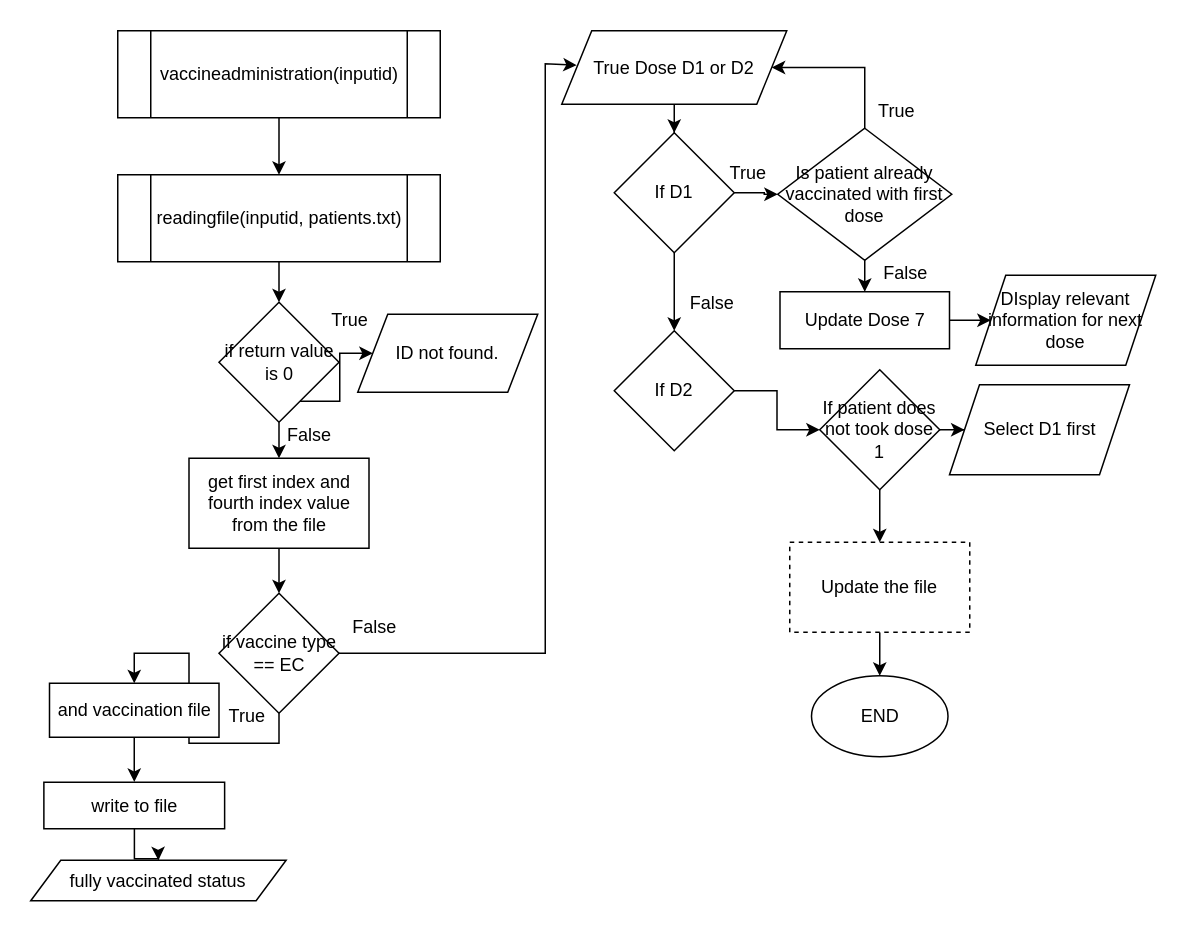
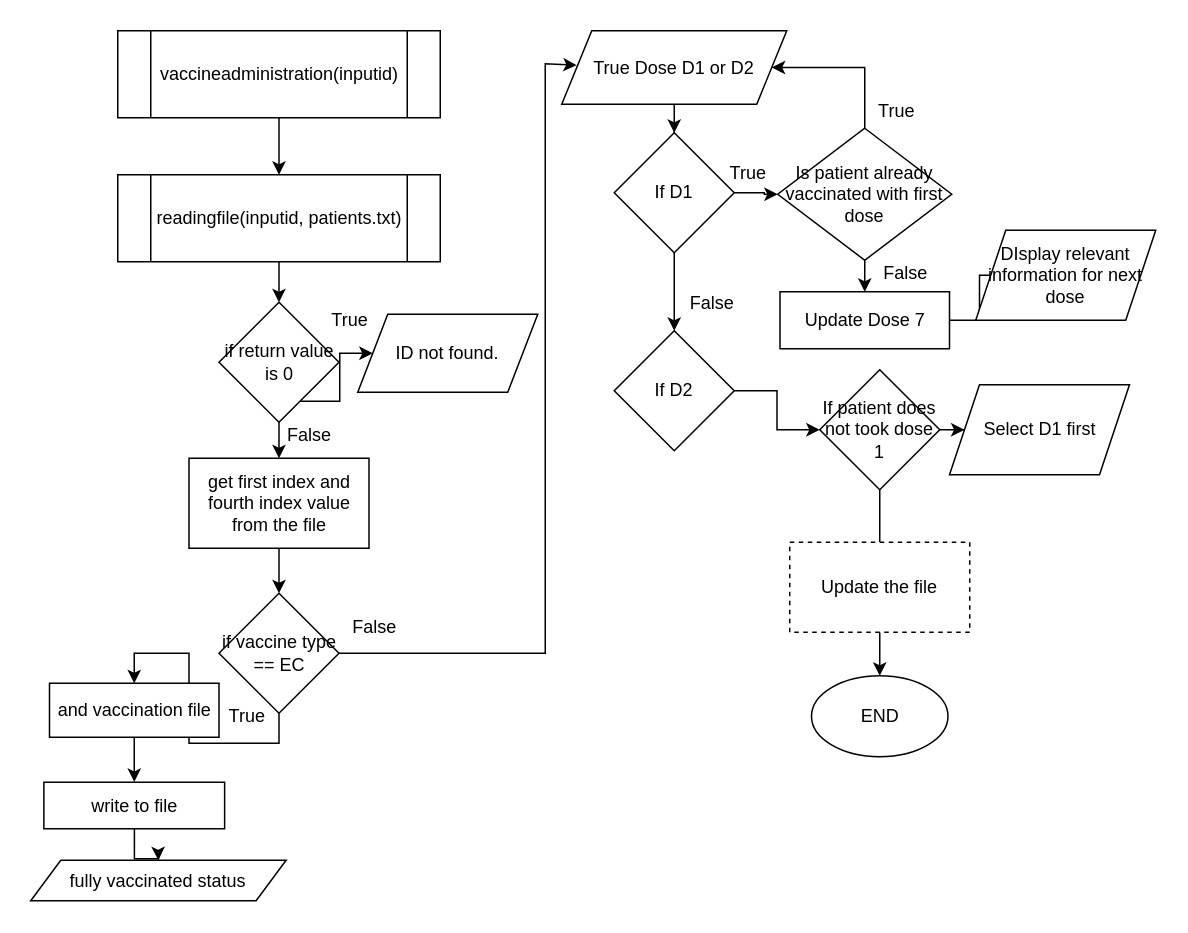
(1066, 320) -> (1066, 275)
(880, 531) -> (880, 535)
